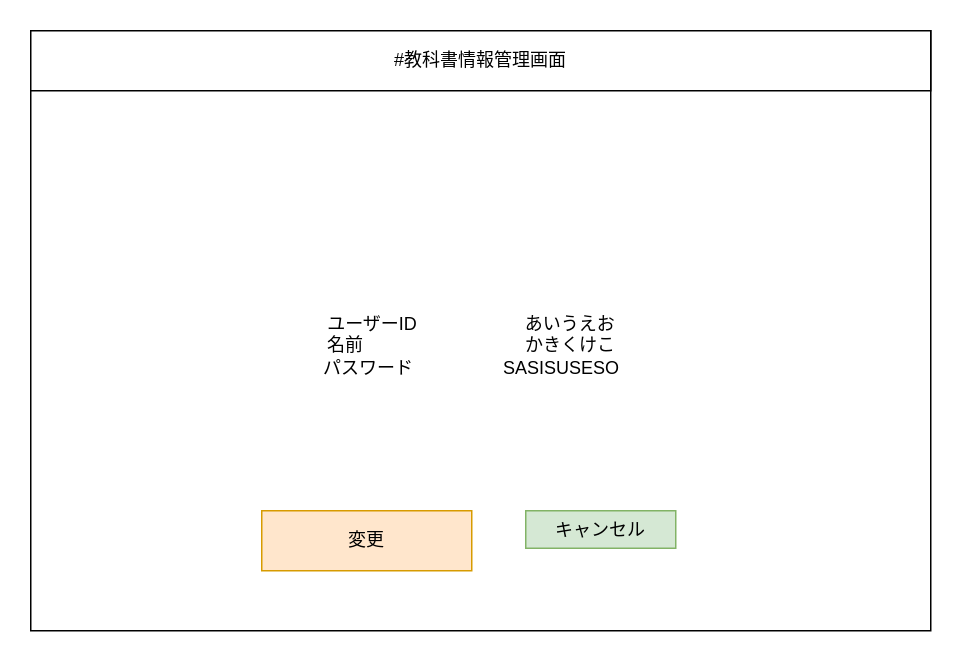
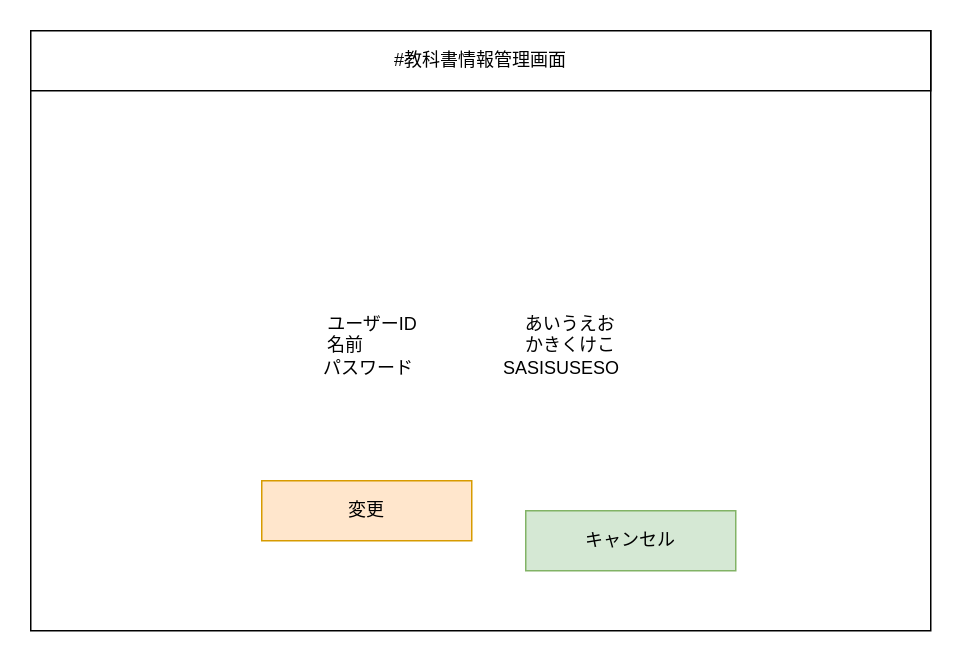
(601, 530) -> (631, 541)
(367, 541) -> (367, 511)
